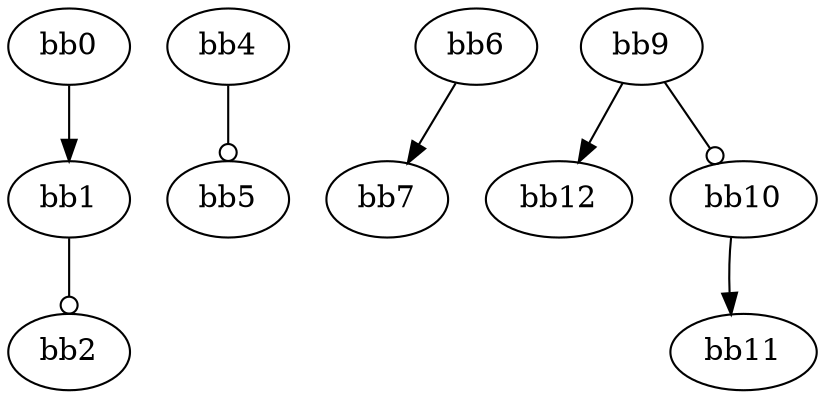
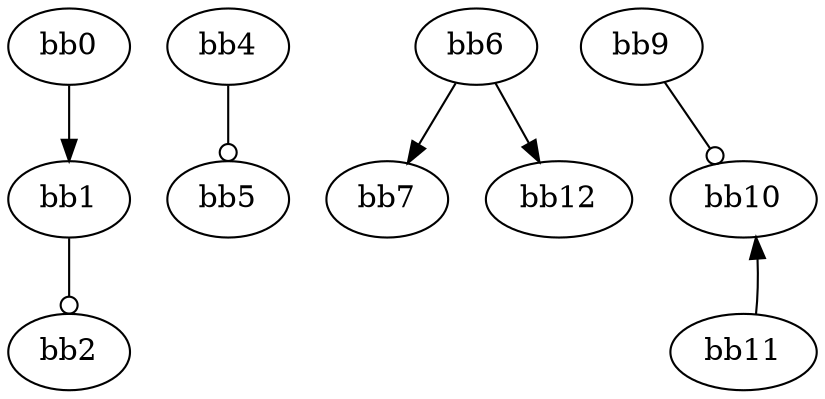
(606, 113) -> (512, 113)
(729, 265) -> (758, 287)
